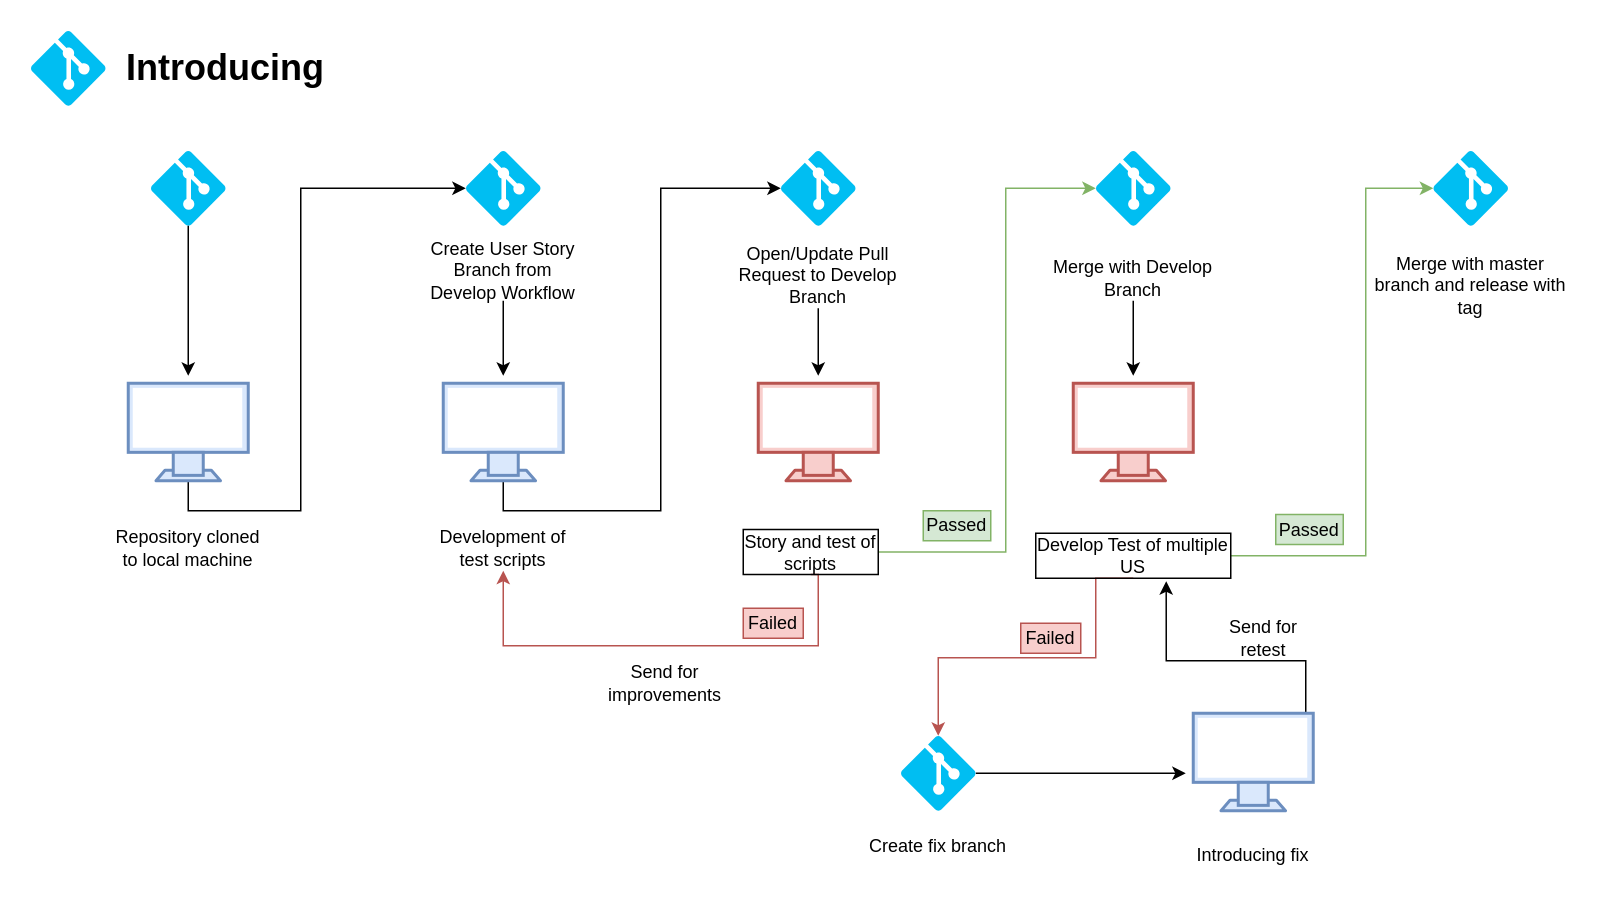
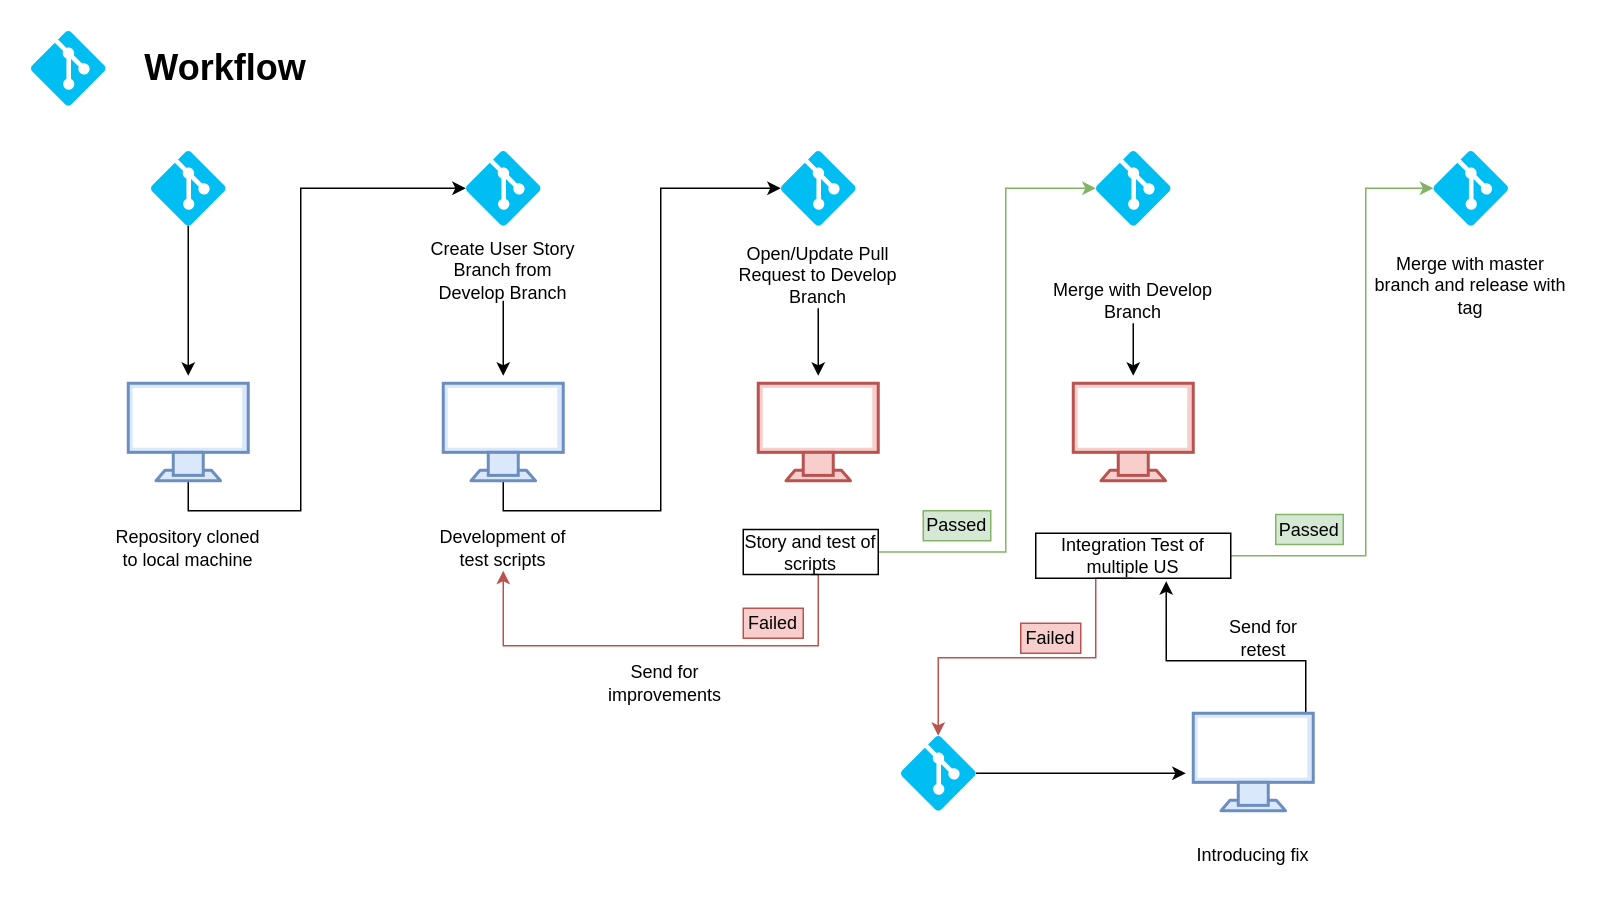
(226, 68) -> (226, 68)
(503, 271) -> (503, 271)
(1133, 278) -> (1133, 301)
(1133, 556) -> (1133, 556)
(938, 847) -> none
